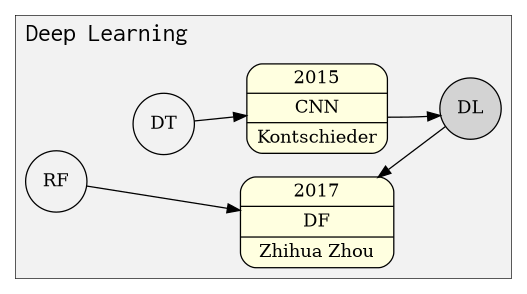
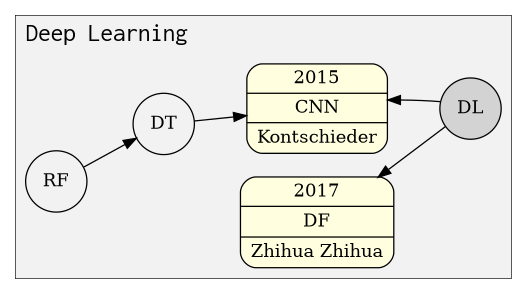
(408, 117) -> (421, 100)
(157, 197) -> (104, 156)
(317, 252) -> (317, 252)
